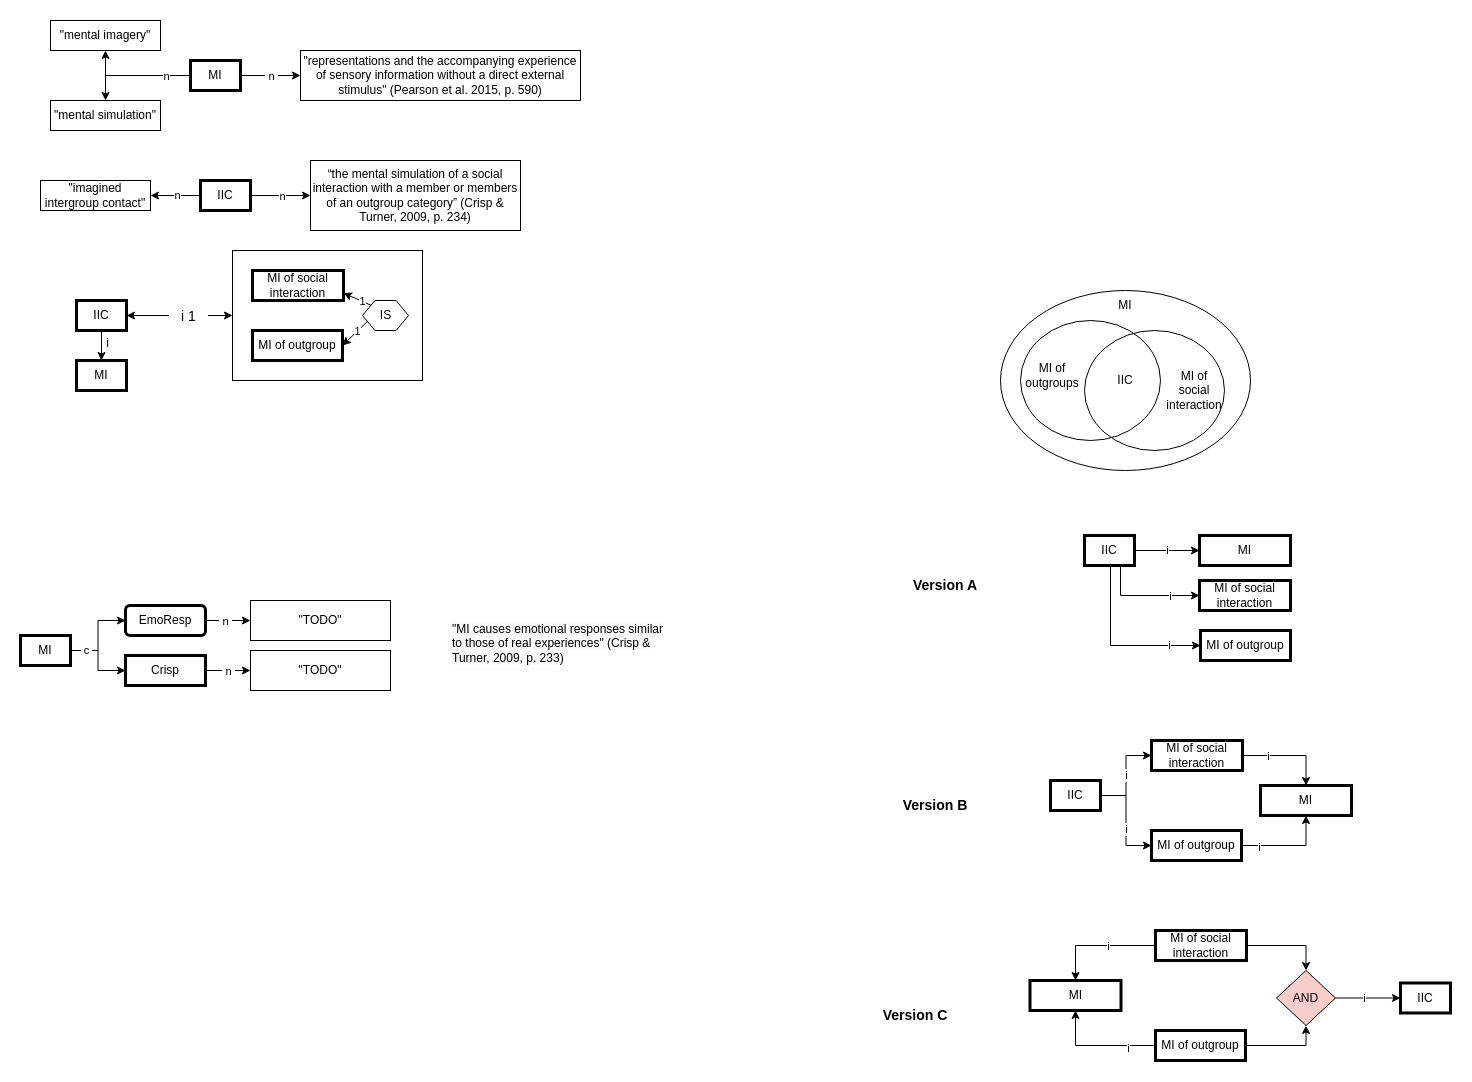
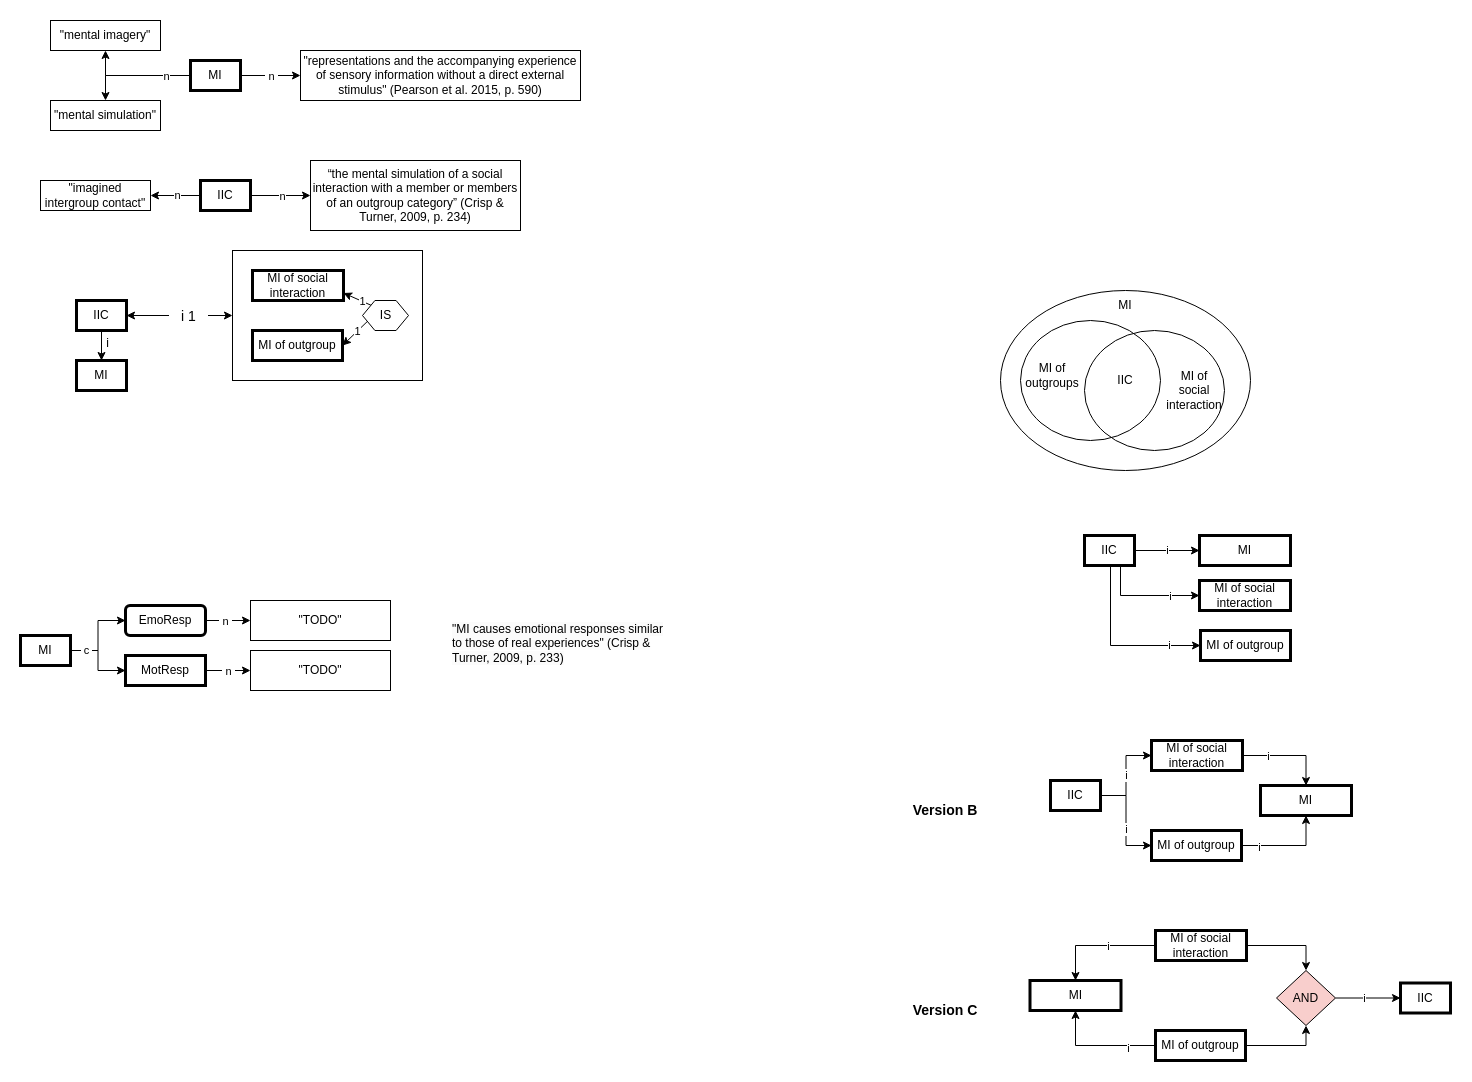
(946, 586) -> none
(166, 671) -> (166, 671)
(936, 806) -> (946, 811)
(916, 1016) -> (946, 1011)
